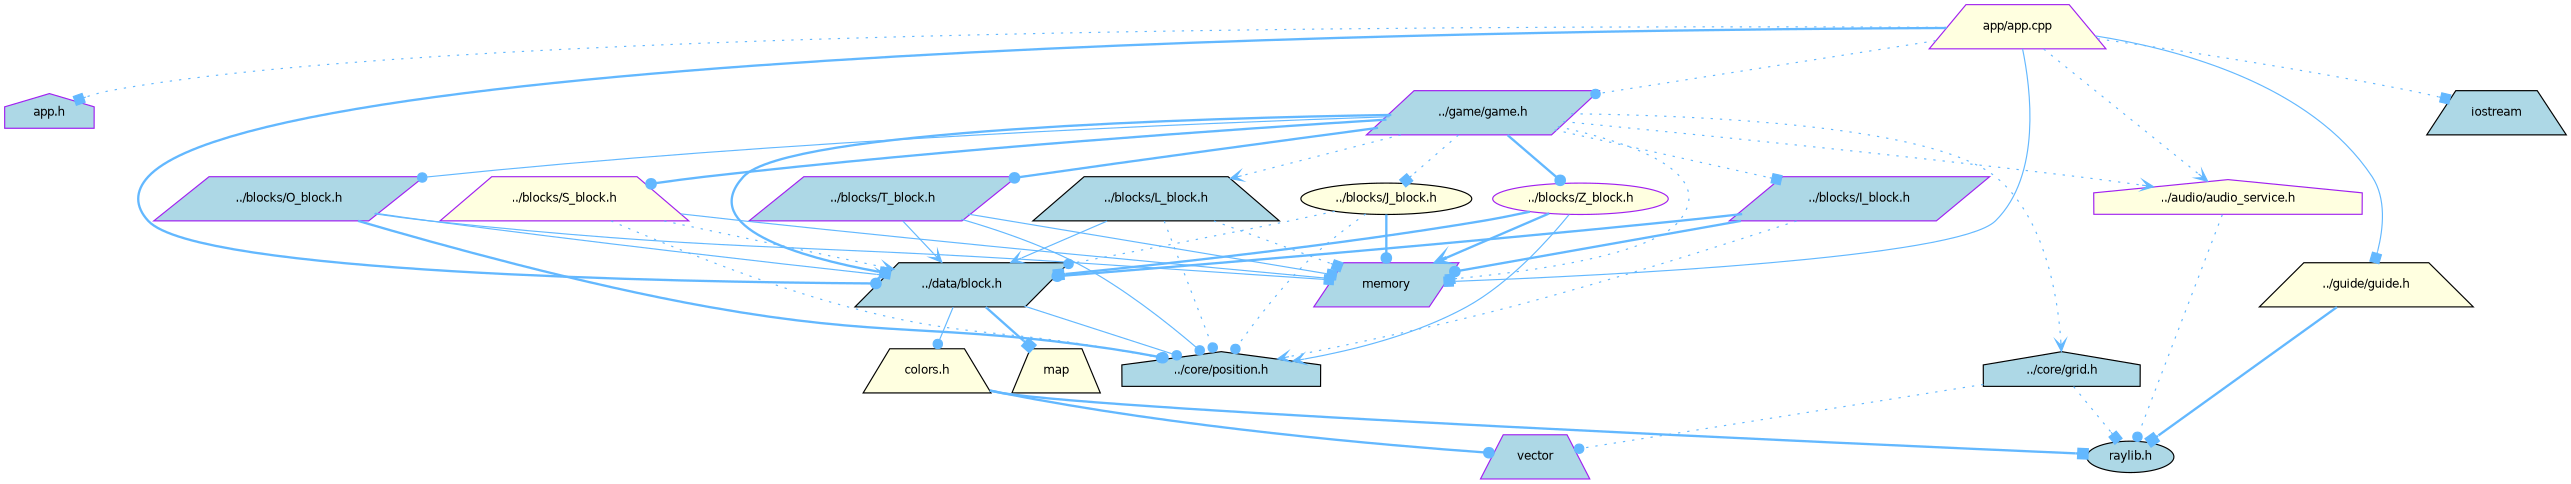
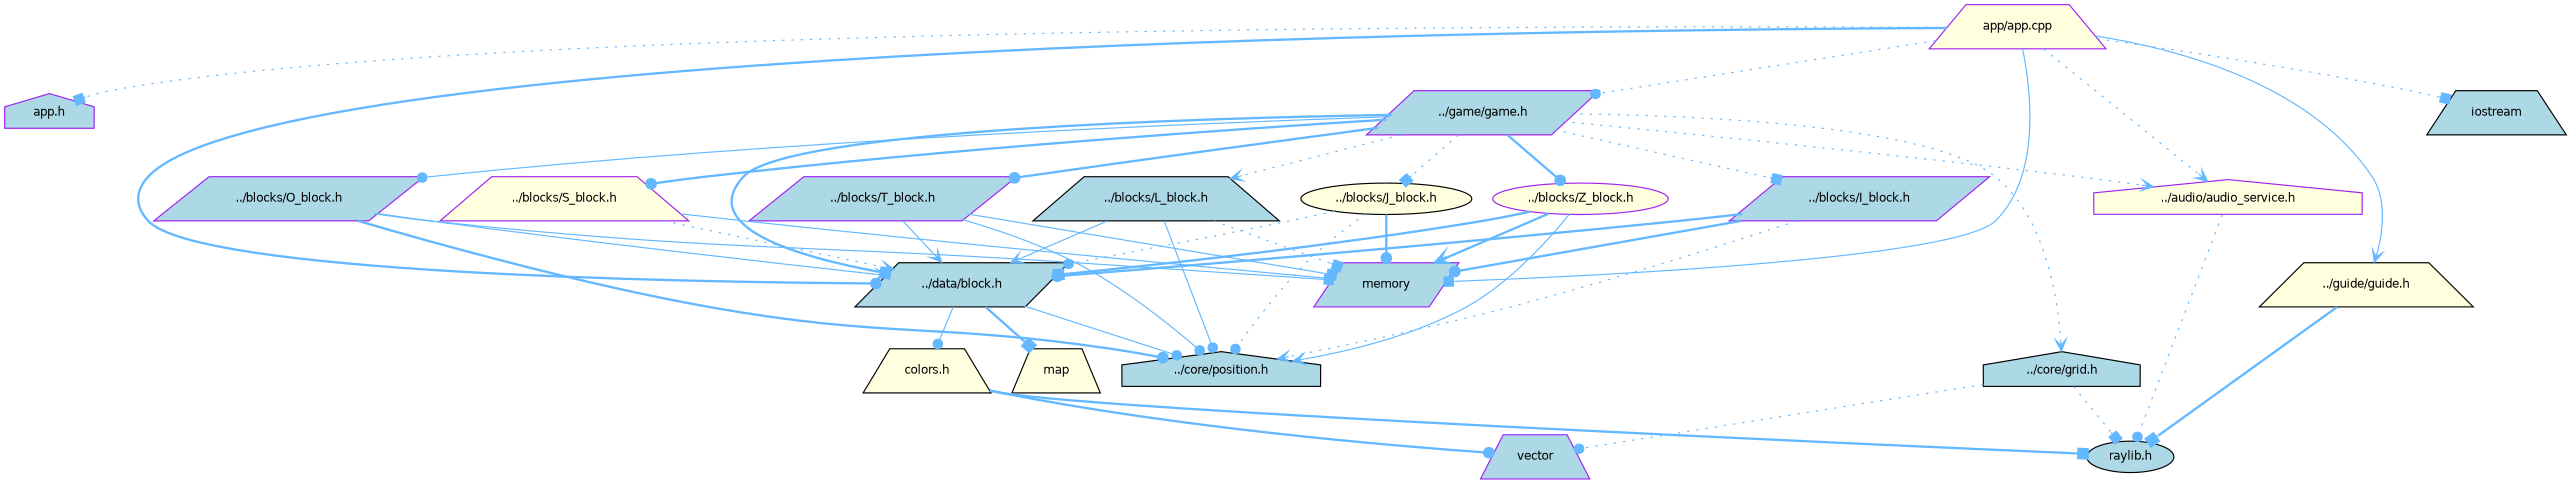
(2282, 97) -> (2282, 97)
(1630, 248) -> none
(1188, 282) -> (1188, 282)
(877, 314) -> none
